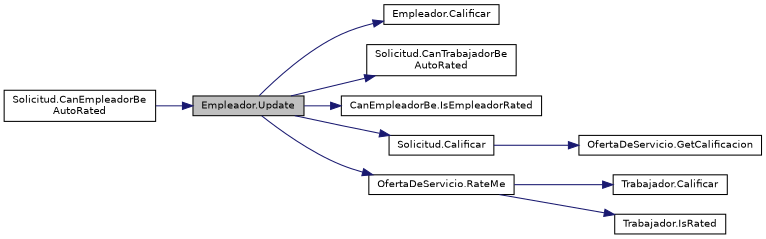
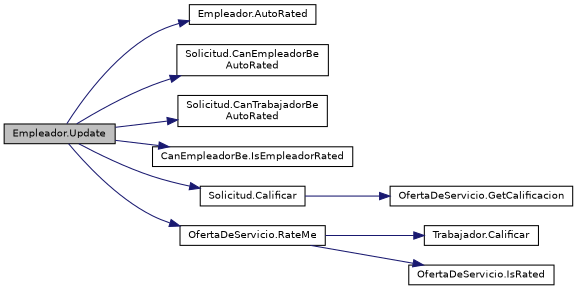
(441, 15) -> (253, 15)
(169, 106) -> (122, 99)
(670, 224) -> (481, 275)
